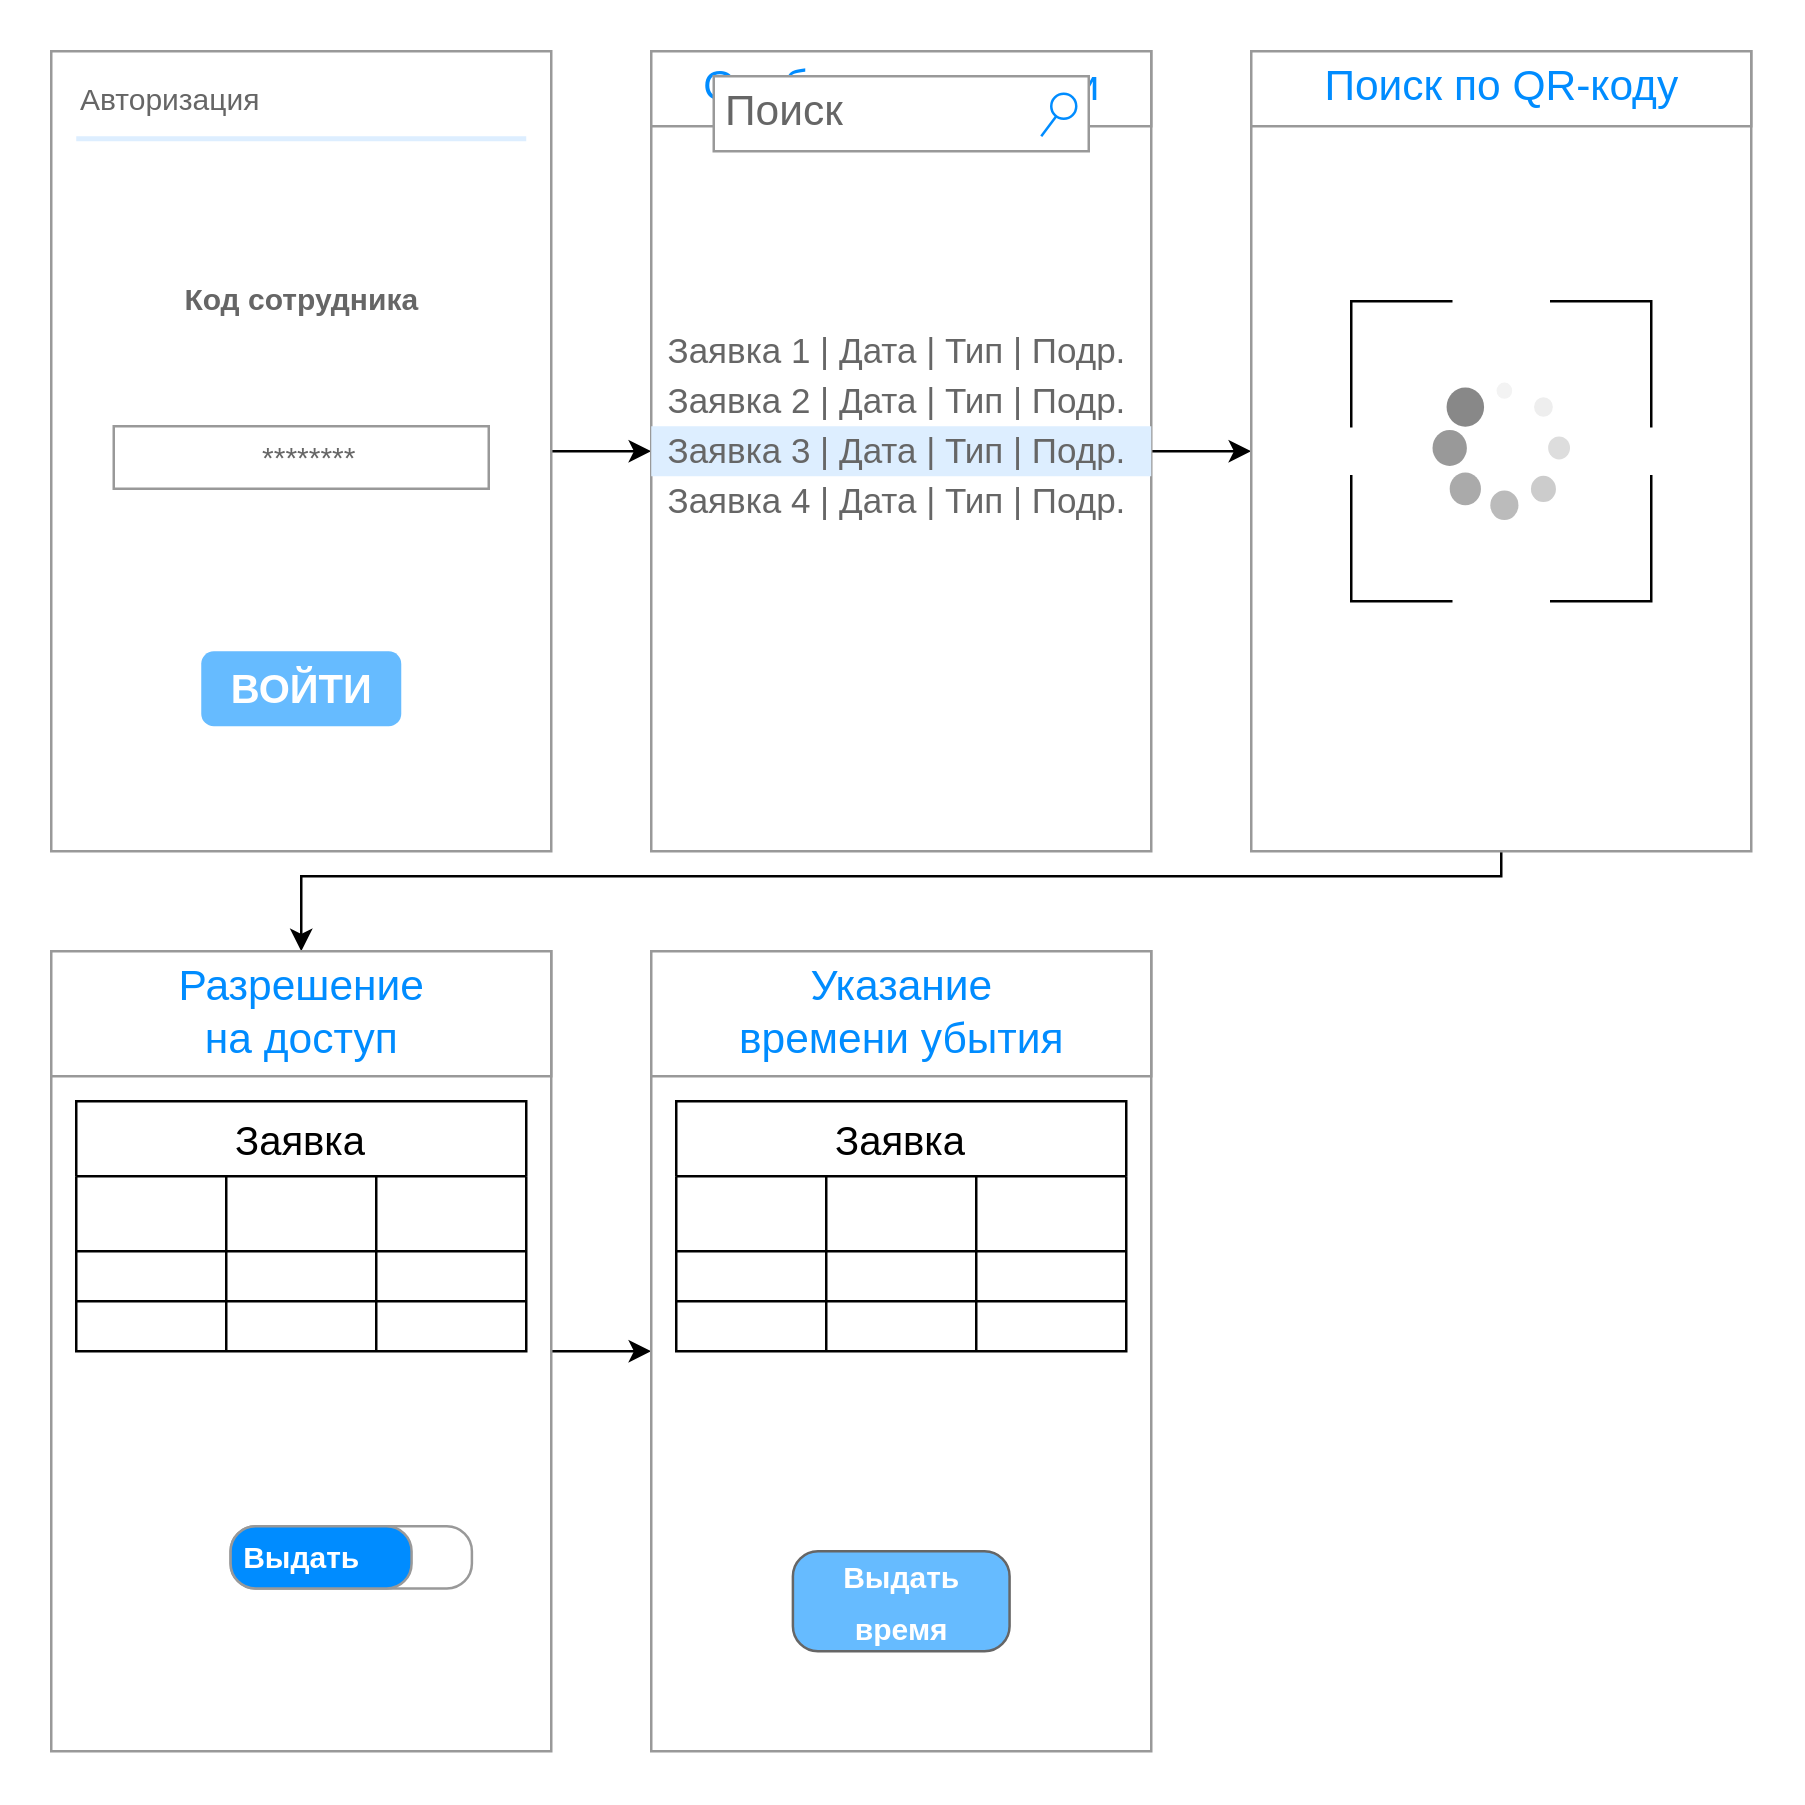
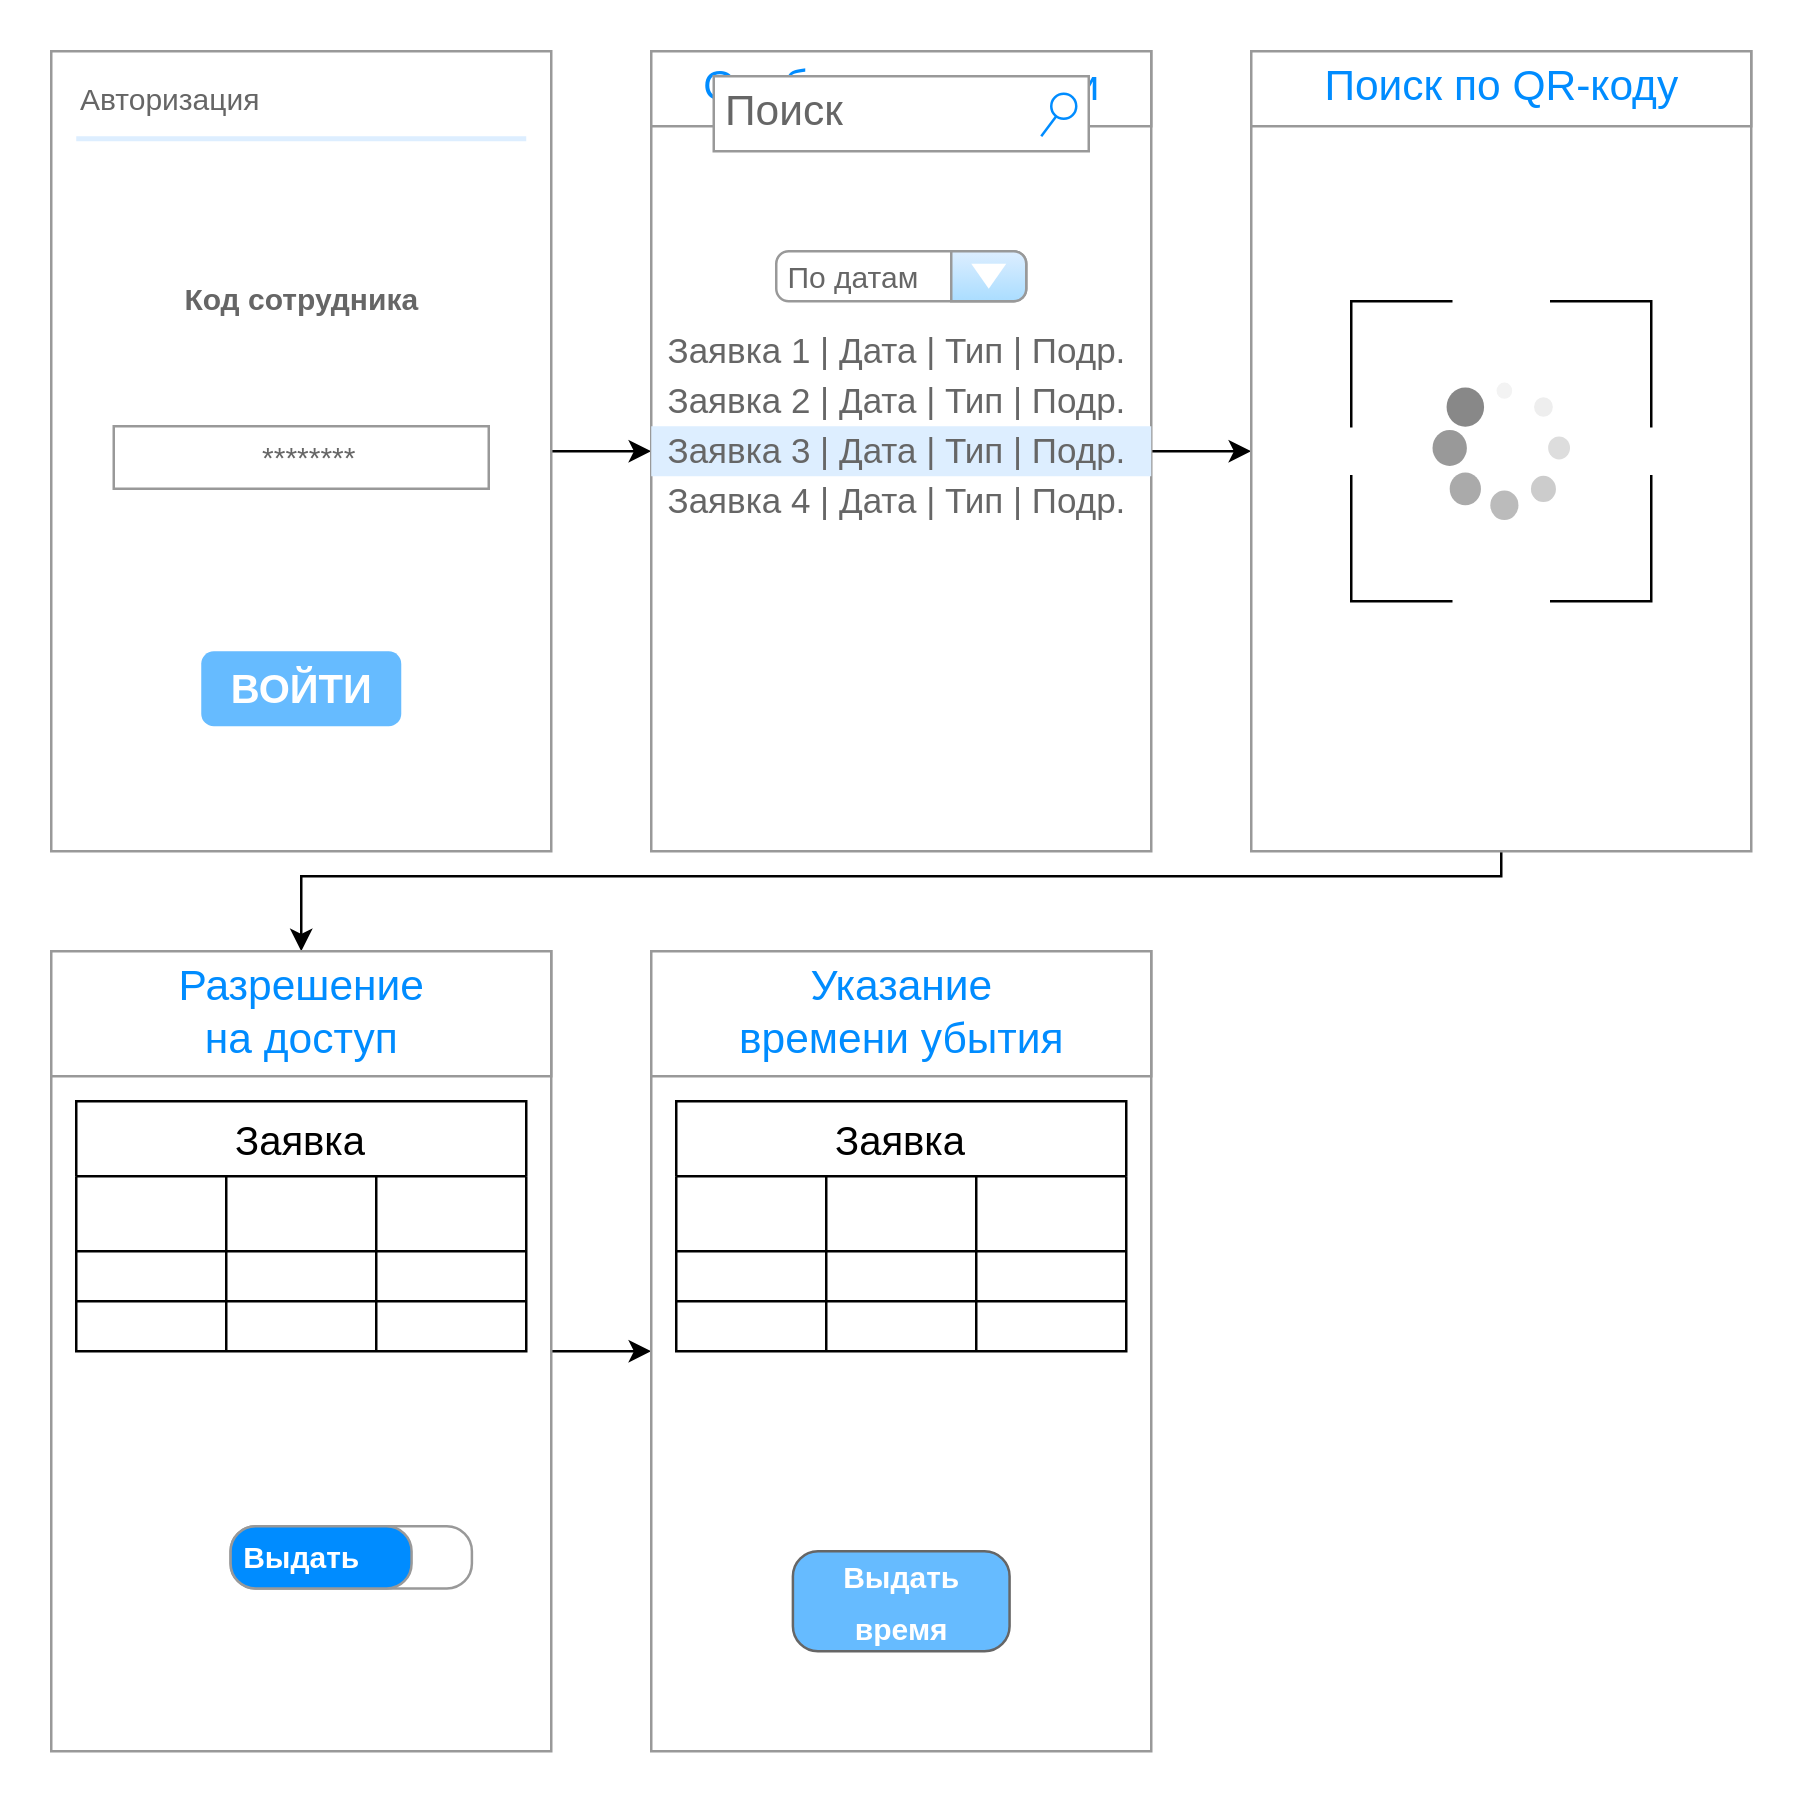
none -> (901, 276)
